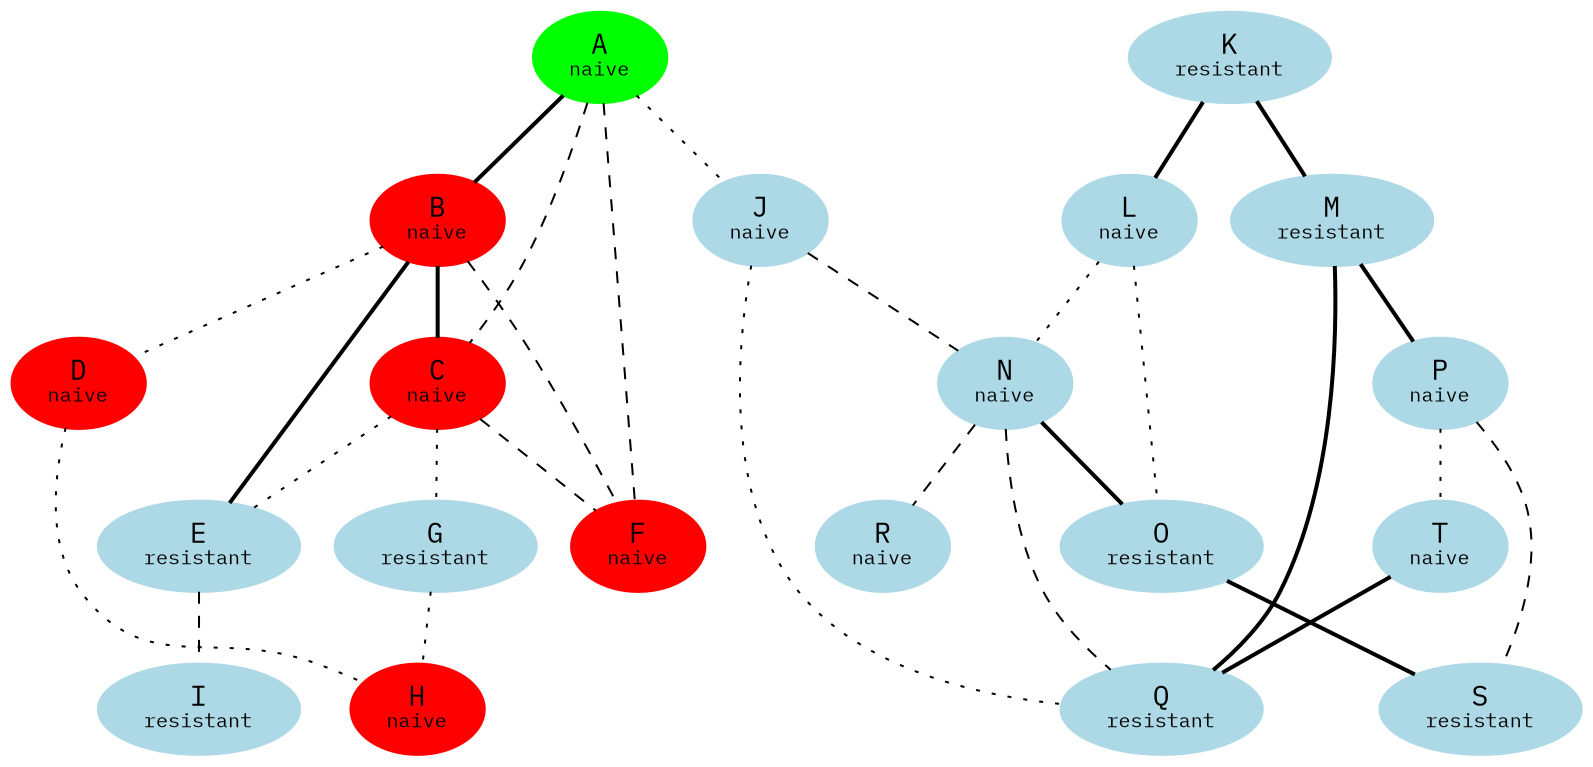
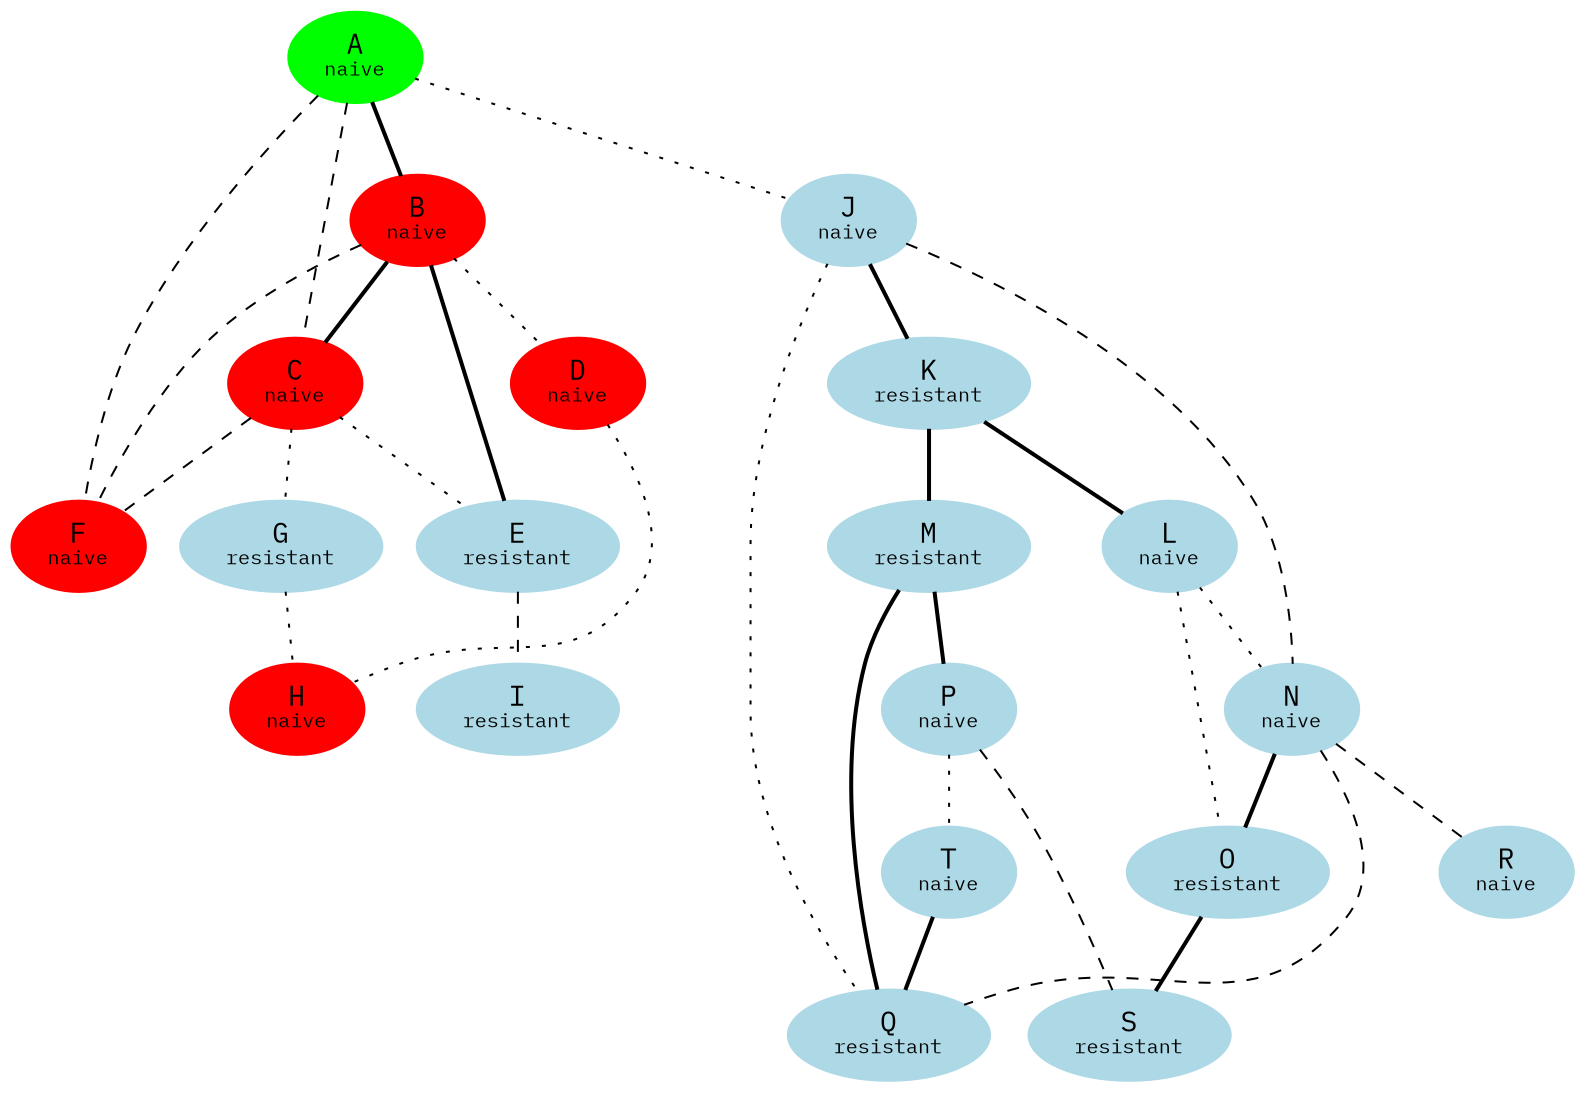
none -> (889, 301)
